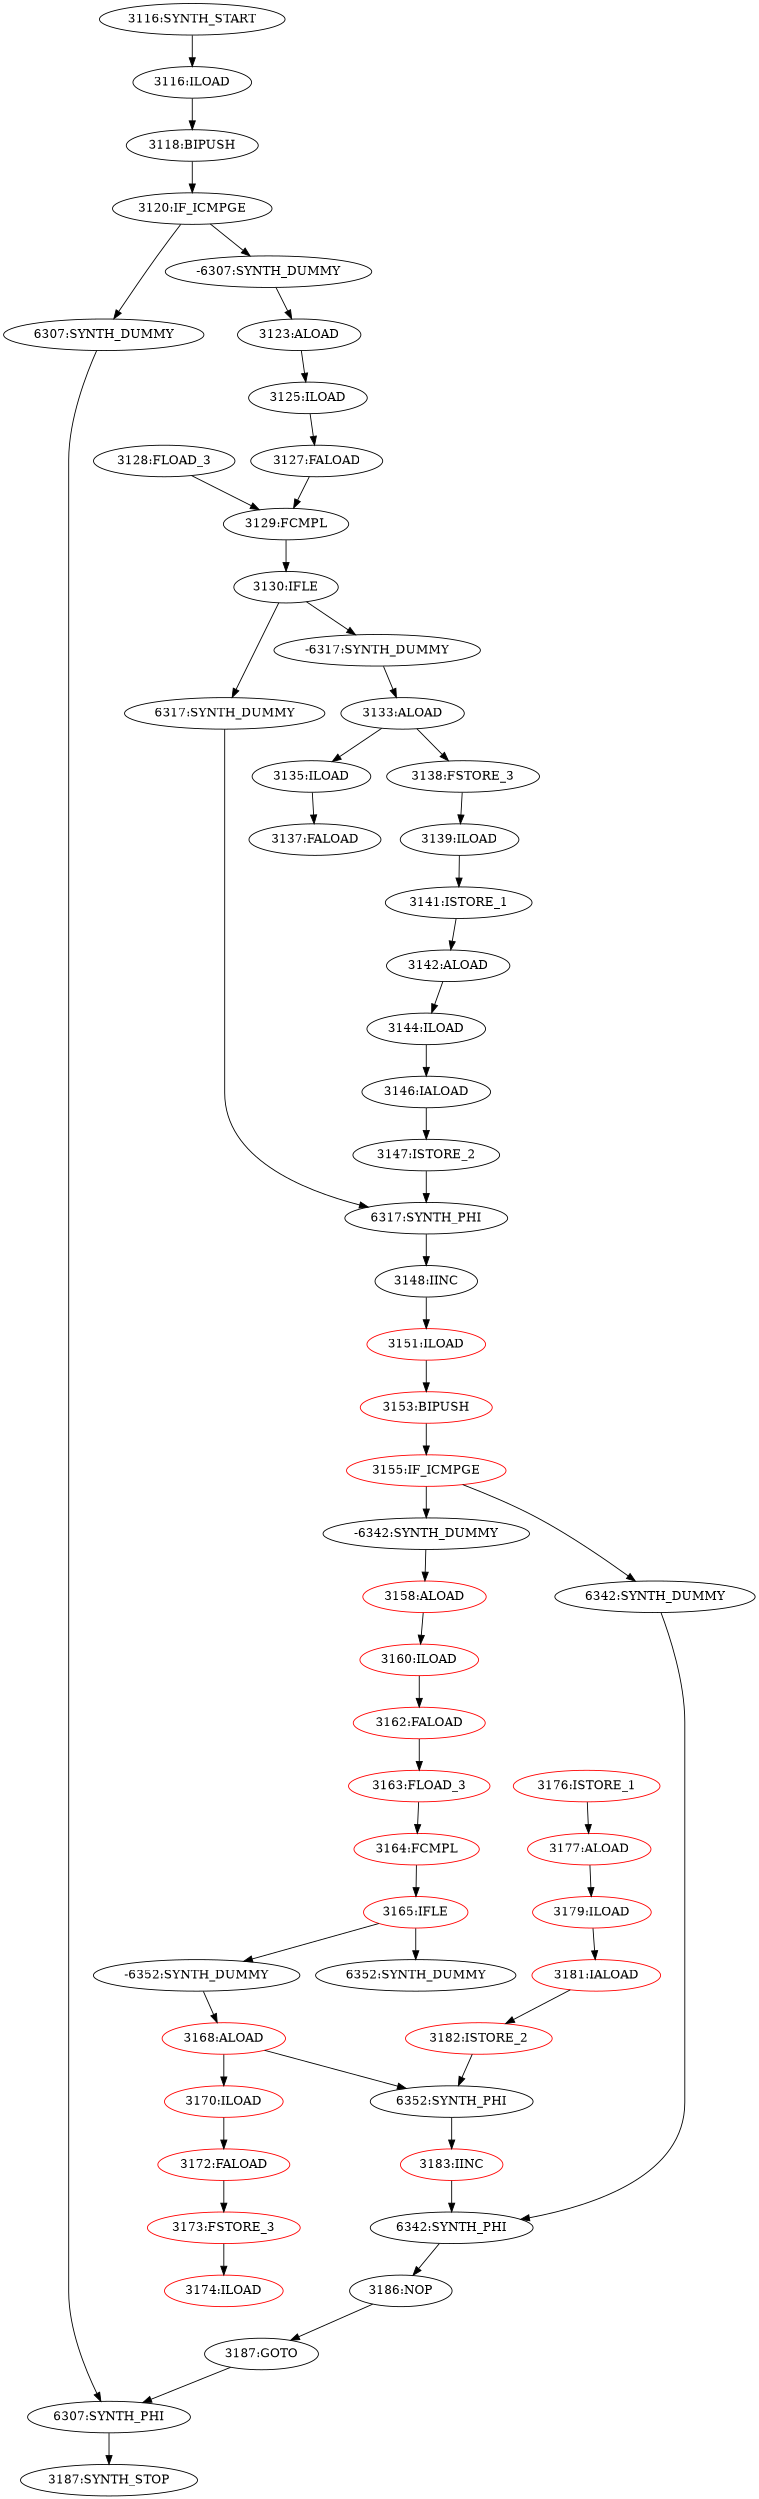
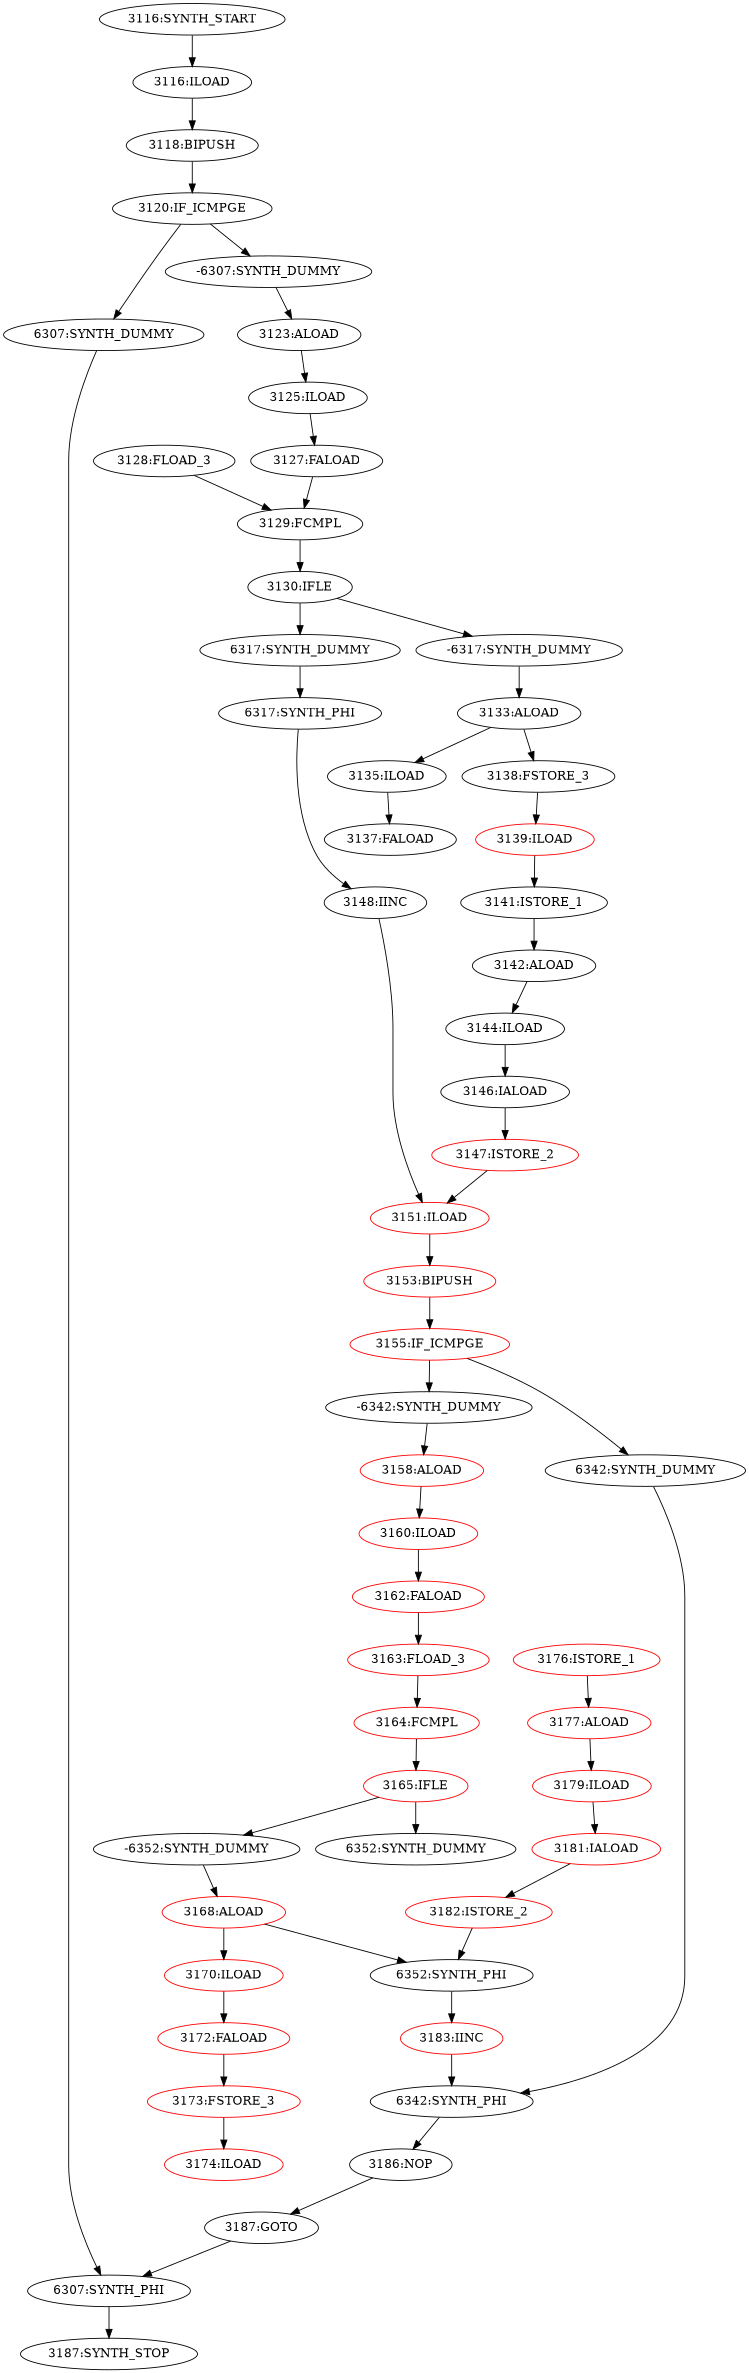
(460, 840) -> (535, 840)
(426, 1155) -> (505, 1155)
(426, 1182) -> (471, 1184)
